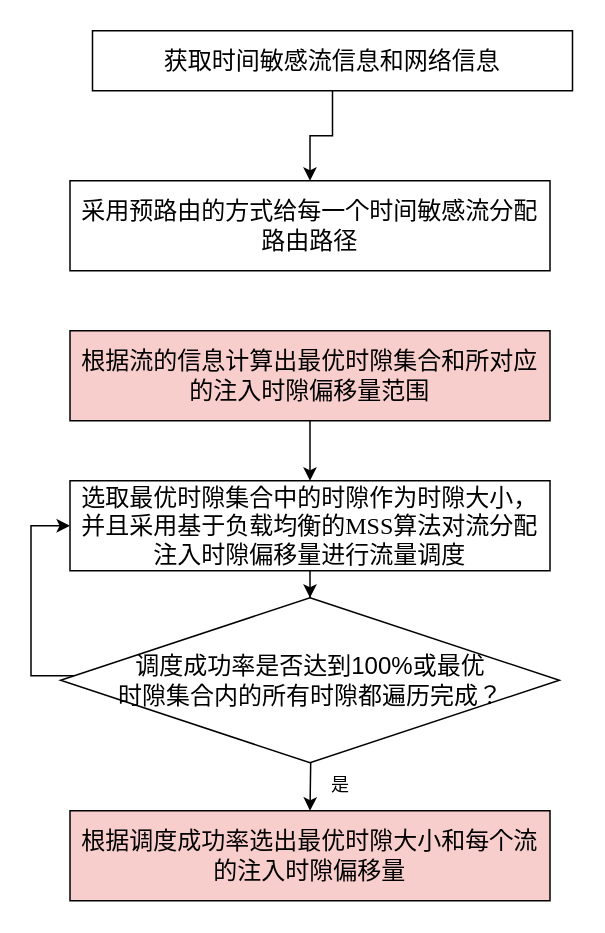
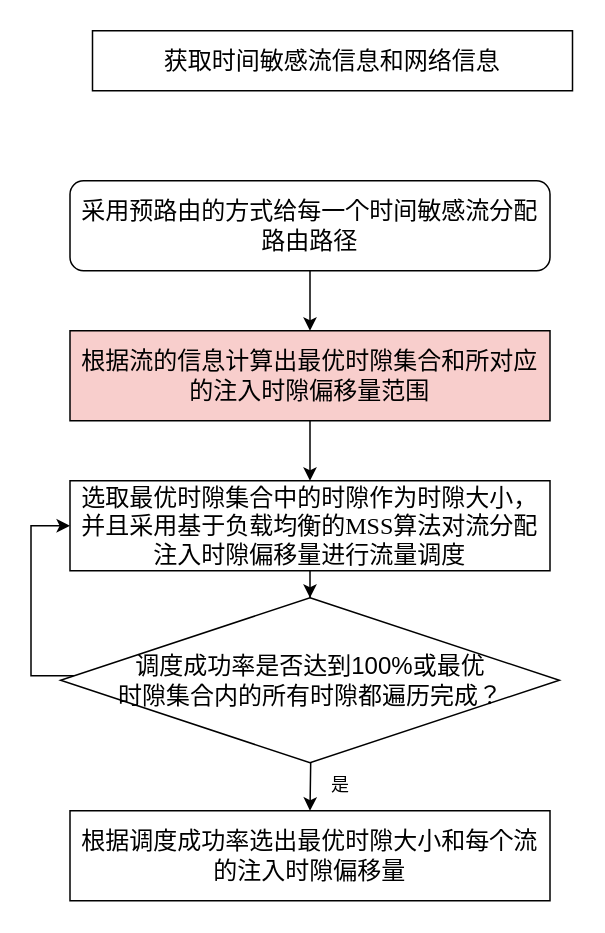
(326, 136) -> none
(310, 226) -> (310, 226)
none -> (310, 296)
(310, 856) -> (310, 856)
